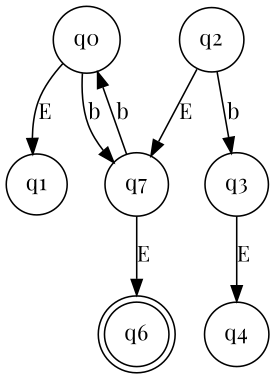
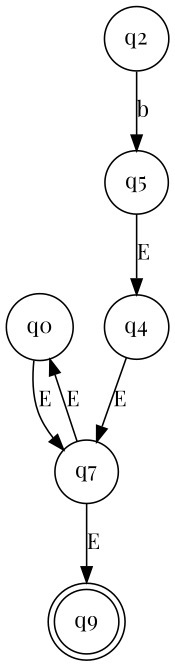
(178, 105) -> (114, 392)
(95, 113) -> (45, 400)
(123, 113) -> (73, 400)
(37, 184) -> none
(237, 184) -> (137, 182)
(137, 334) -> (87, 622)
